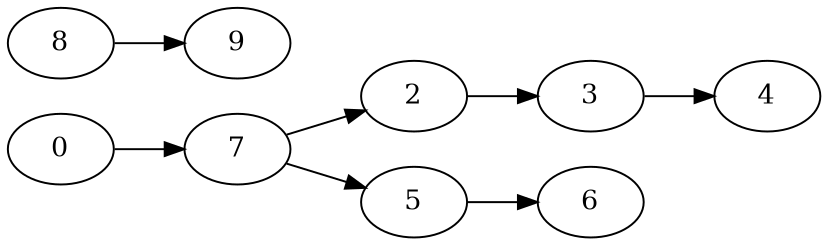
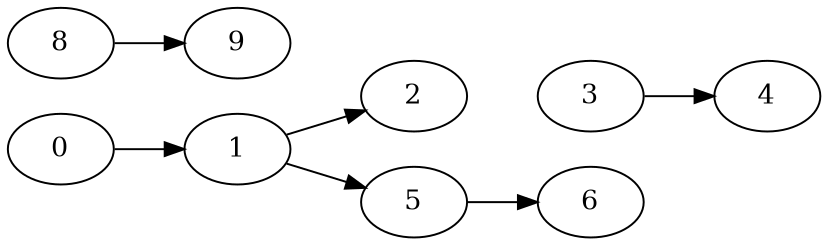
(493, 96) -> none
(237, 149) -> (237, 149)
